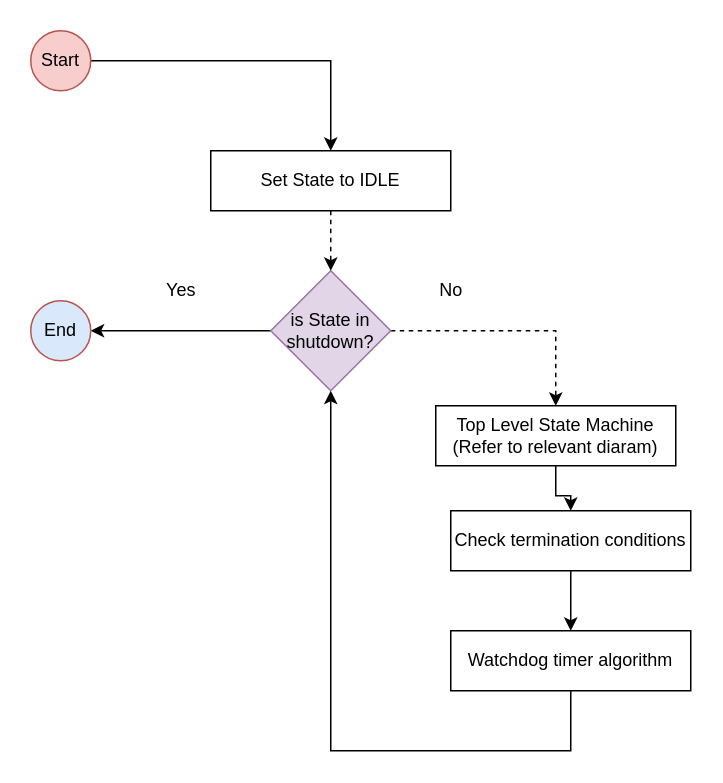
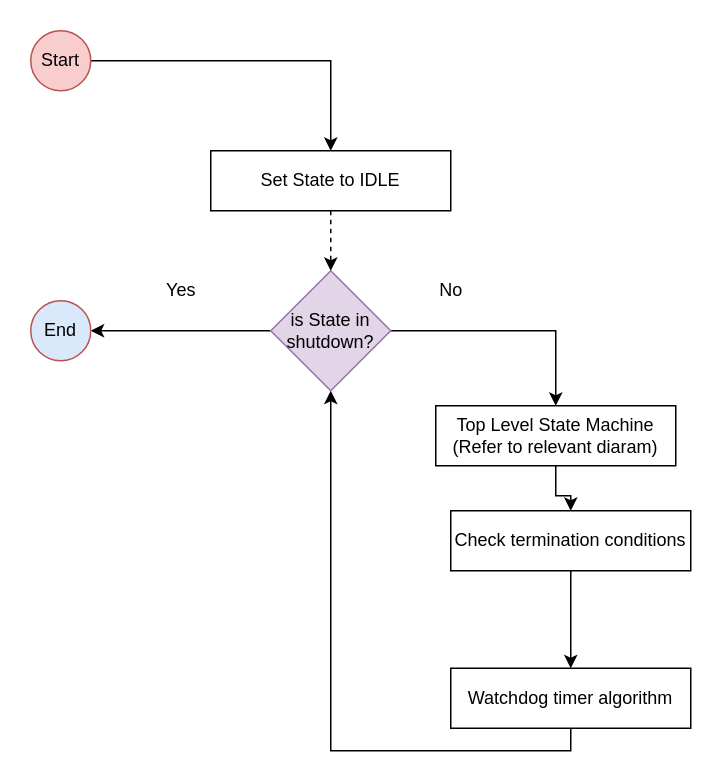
(505, 331) -> (505, 331)
(571, 661) -> (571, 698)
